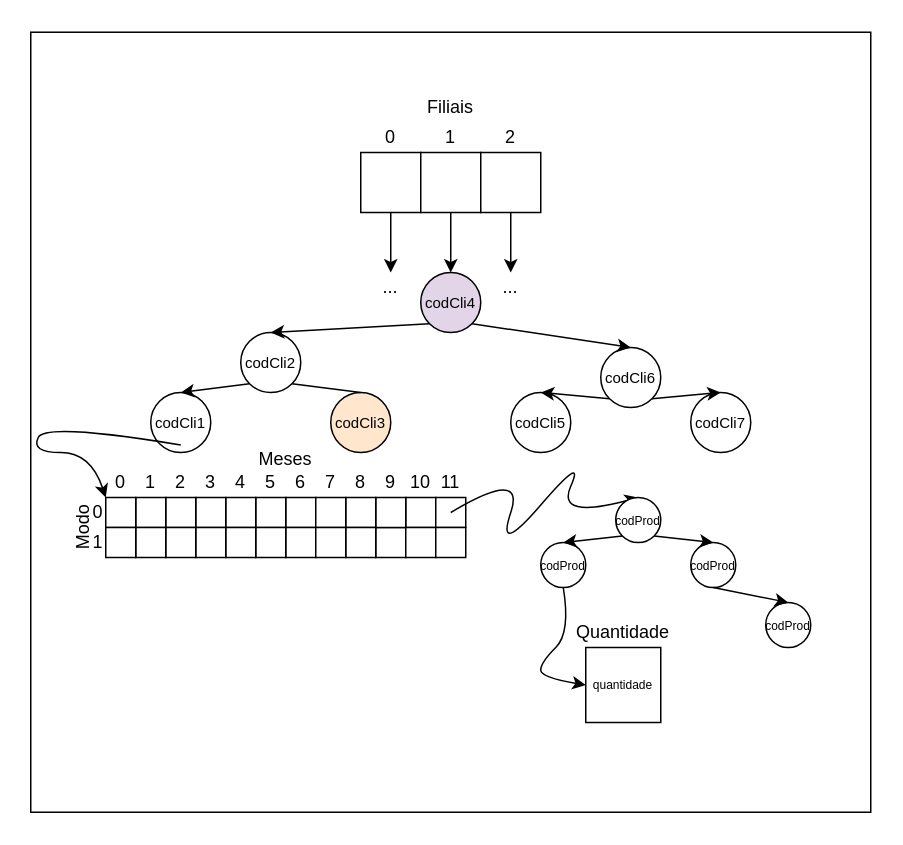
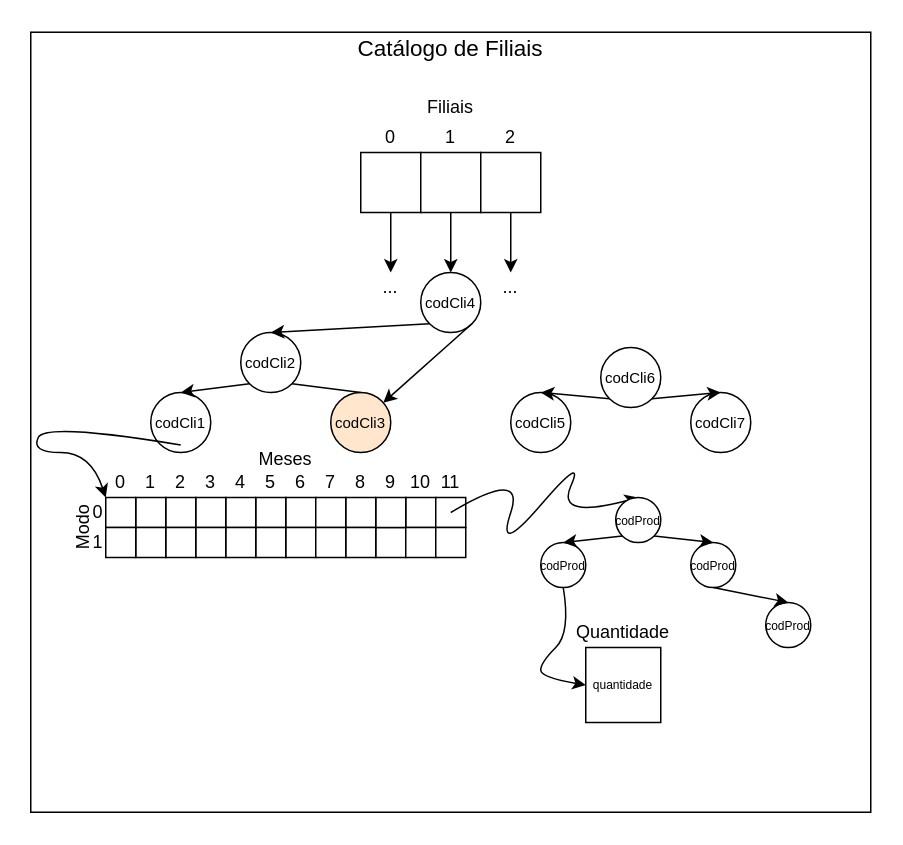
none -> (451, 47)
(451, 302) -> (451, 302)
(546, 335) -> (432, 359)
